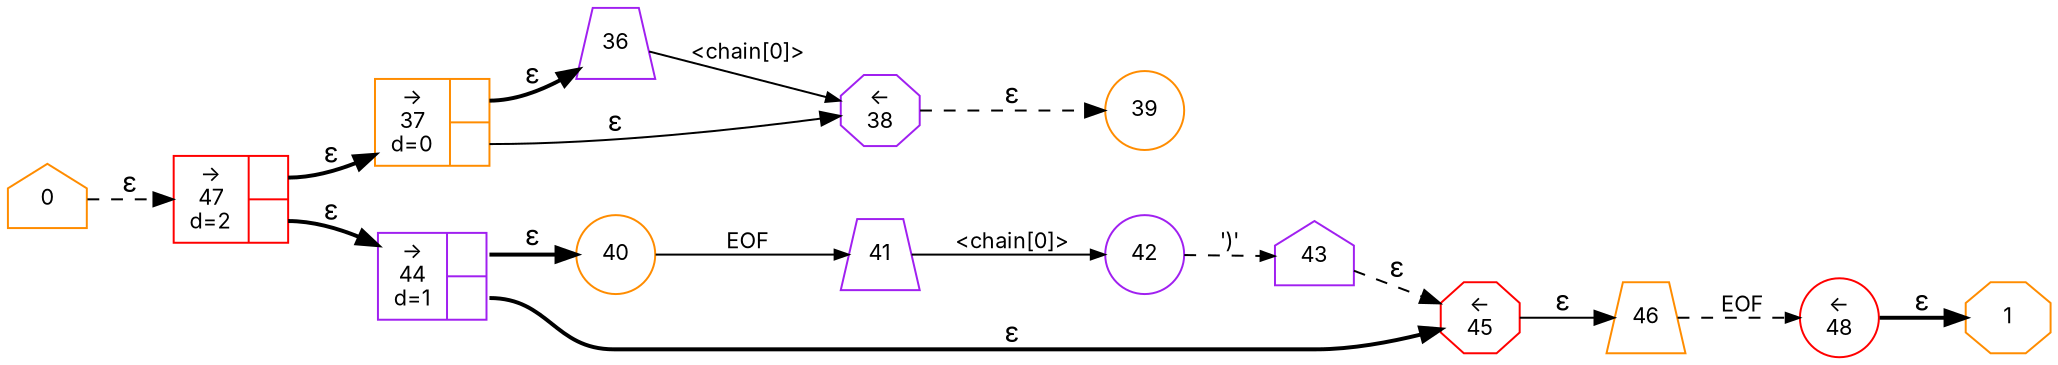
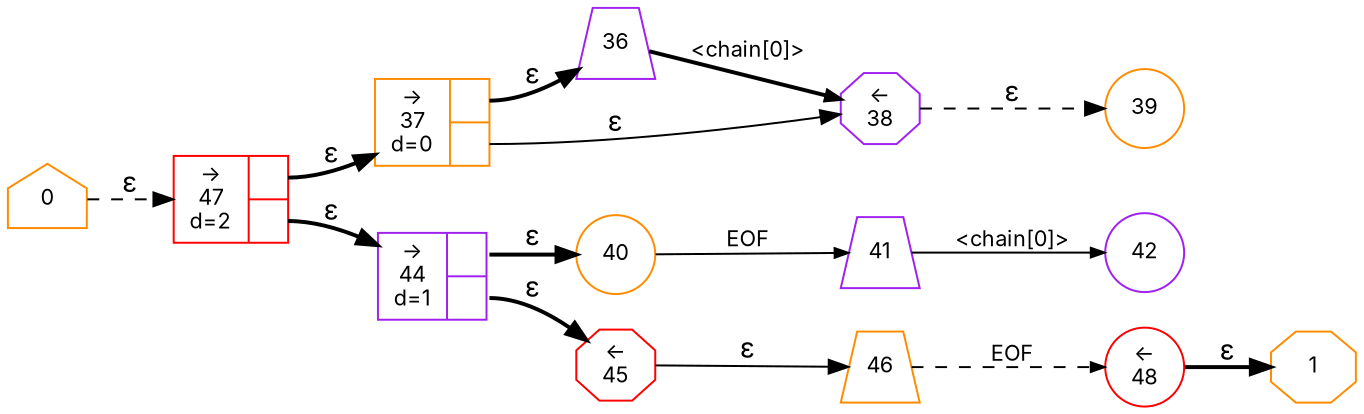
(738, 74) -> (738, 73)
(1314, 257) -> none
